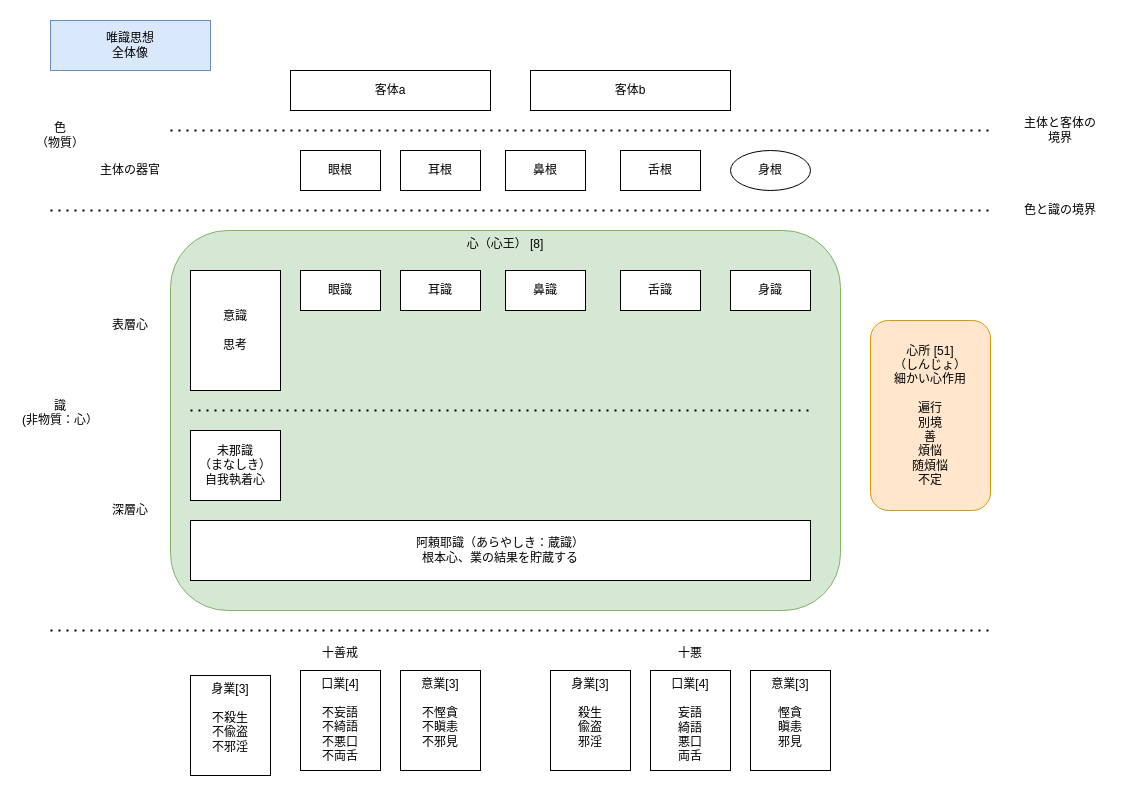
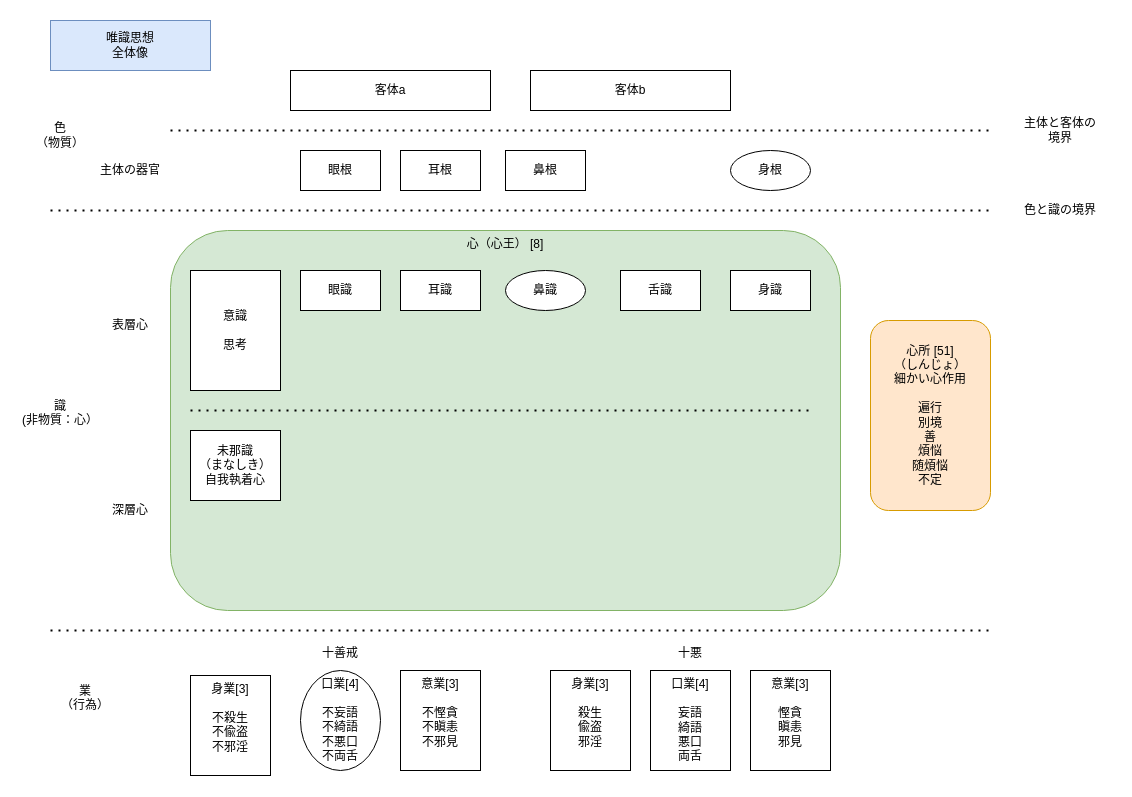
(661, 171) -> none
(546, 291) -> (546, 291)
(501, 551) -> none
none -> (86, 706)
(341, 721) -> (341, 721)
